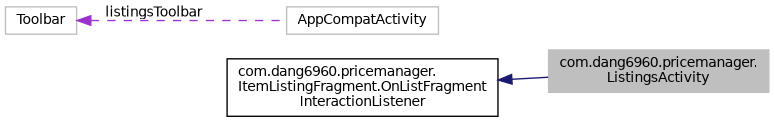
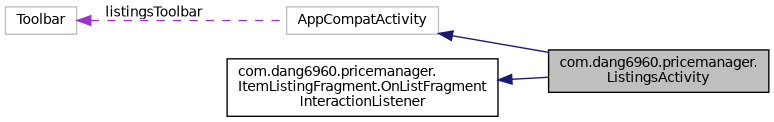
none -> (500, 44)
(659, 71) -> (659, 71)
